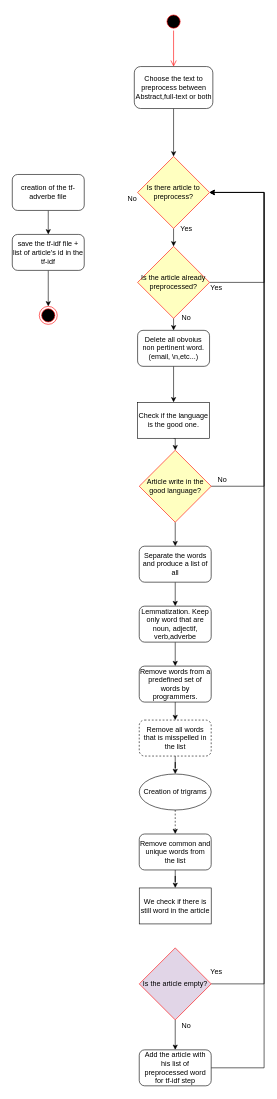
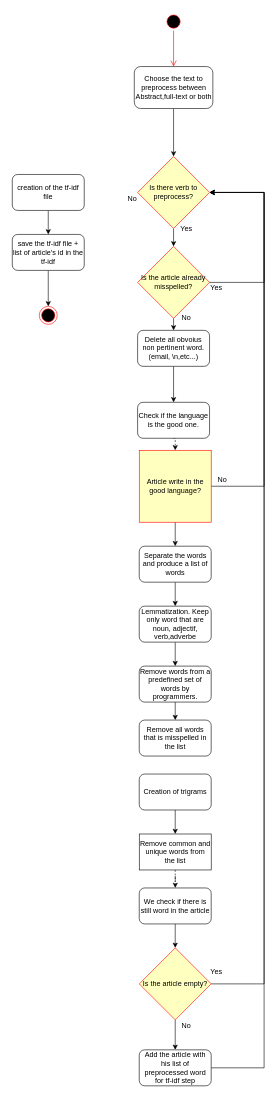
(48, 192) -> (48, 192)
(174, 192) -> (174, 192)
(174, 282) -> (174, 282)
(174, 420) -> (174, 420)
(175, 441) -> (175, 441)
(175, 486) -> (175, 486)
(176, 564) -> (176, 564)
(175, 738) -> (175, 738)
(175, 765) -> none
(175, 792) -> (175, 792)
(175, 819) -> (175, 819)
(175, 852) -> (175, 852)
(175, 881) -> (175, 881)
(175, 906) -> (175, 906)
none -> (175, 942)
(175, 984) -> (175, 984)
